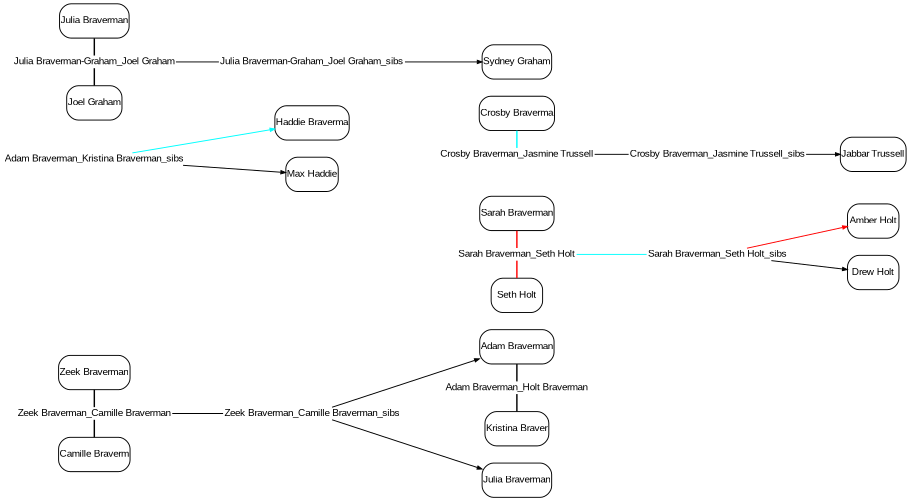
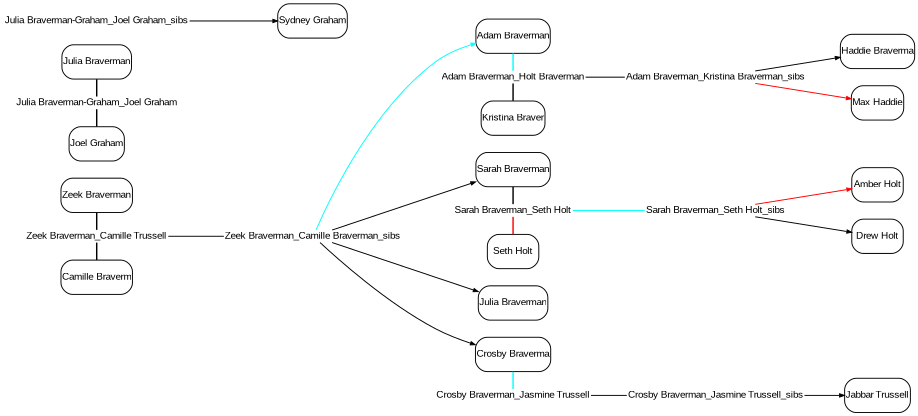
(197, 62) -> none
none -> (605, 77)
(201, 141) -> (795, 65)
(232, 169) -> (801, 91)
none -> (402, 207)
(517, 239) -> (513, 196)
none -> (391, 300)
(517, 373) -> (513, 62)
(403, 384) -> (377, 123)
(94, 414) -> (97, 236)
